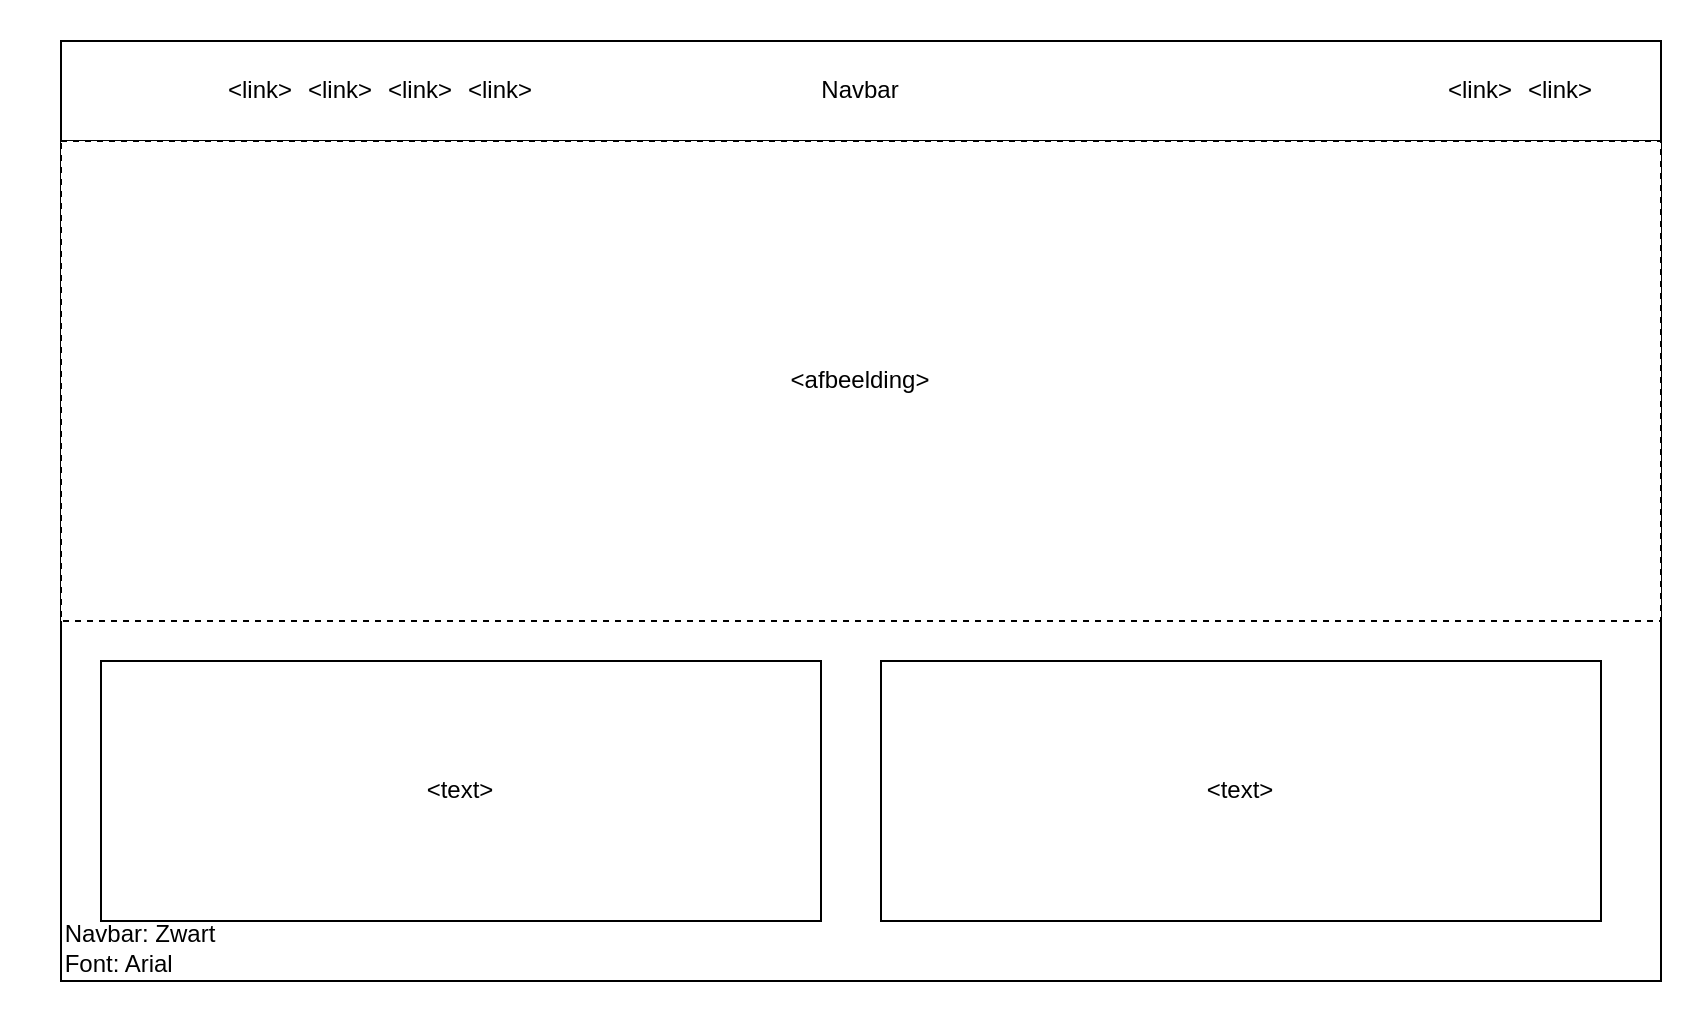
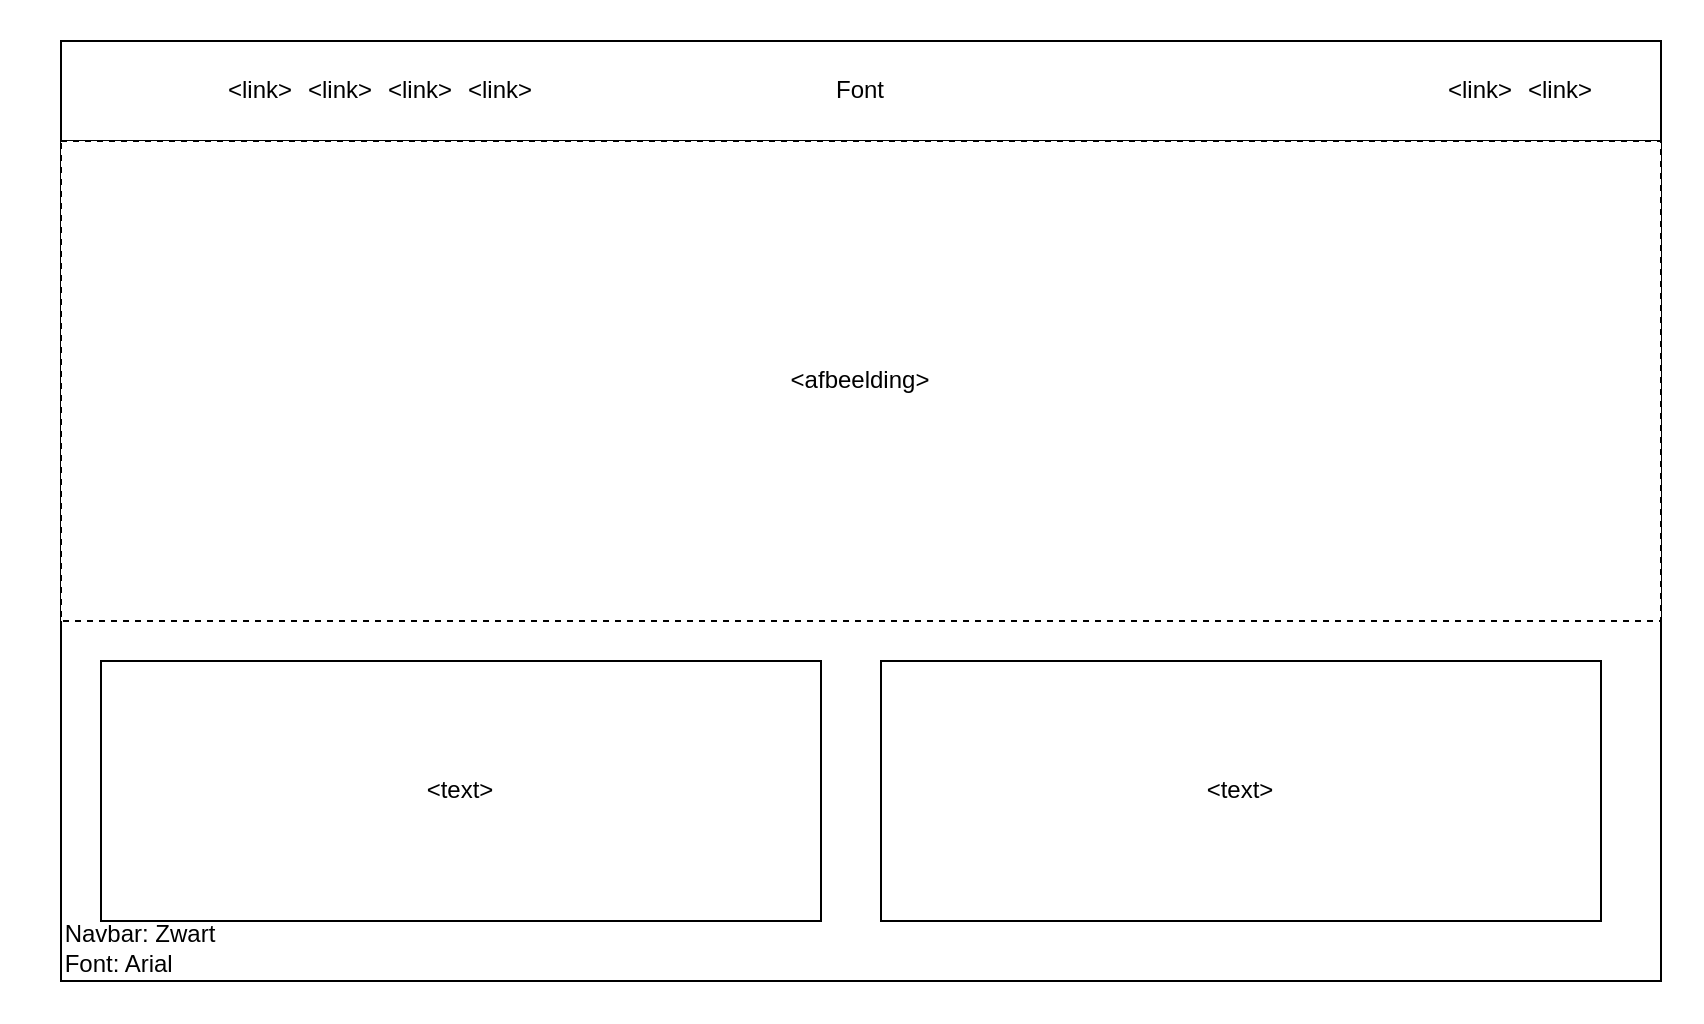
(861, 91) -> (861, 91)
